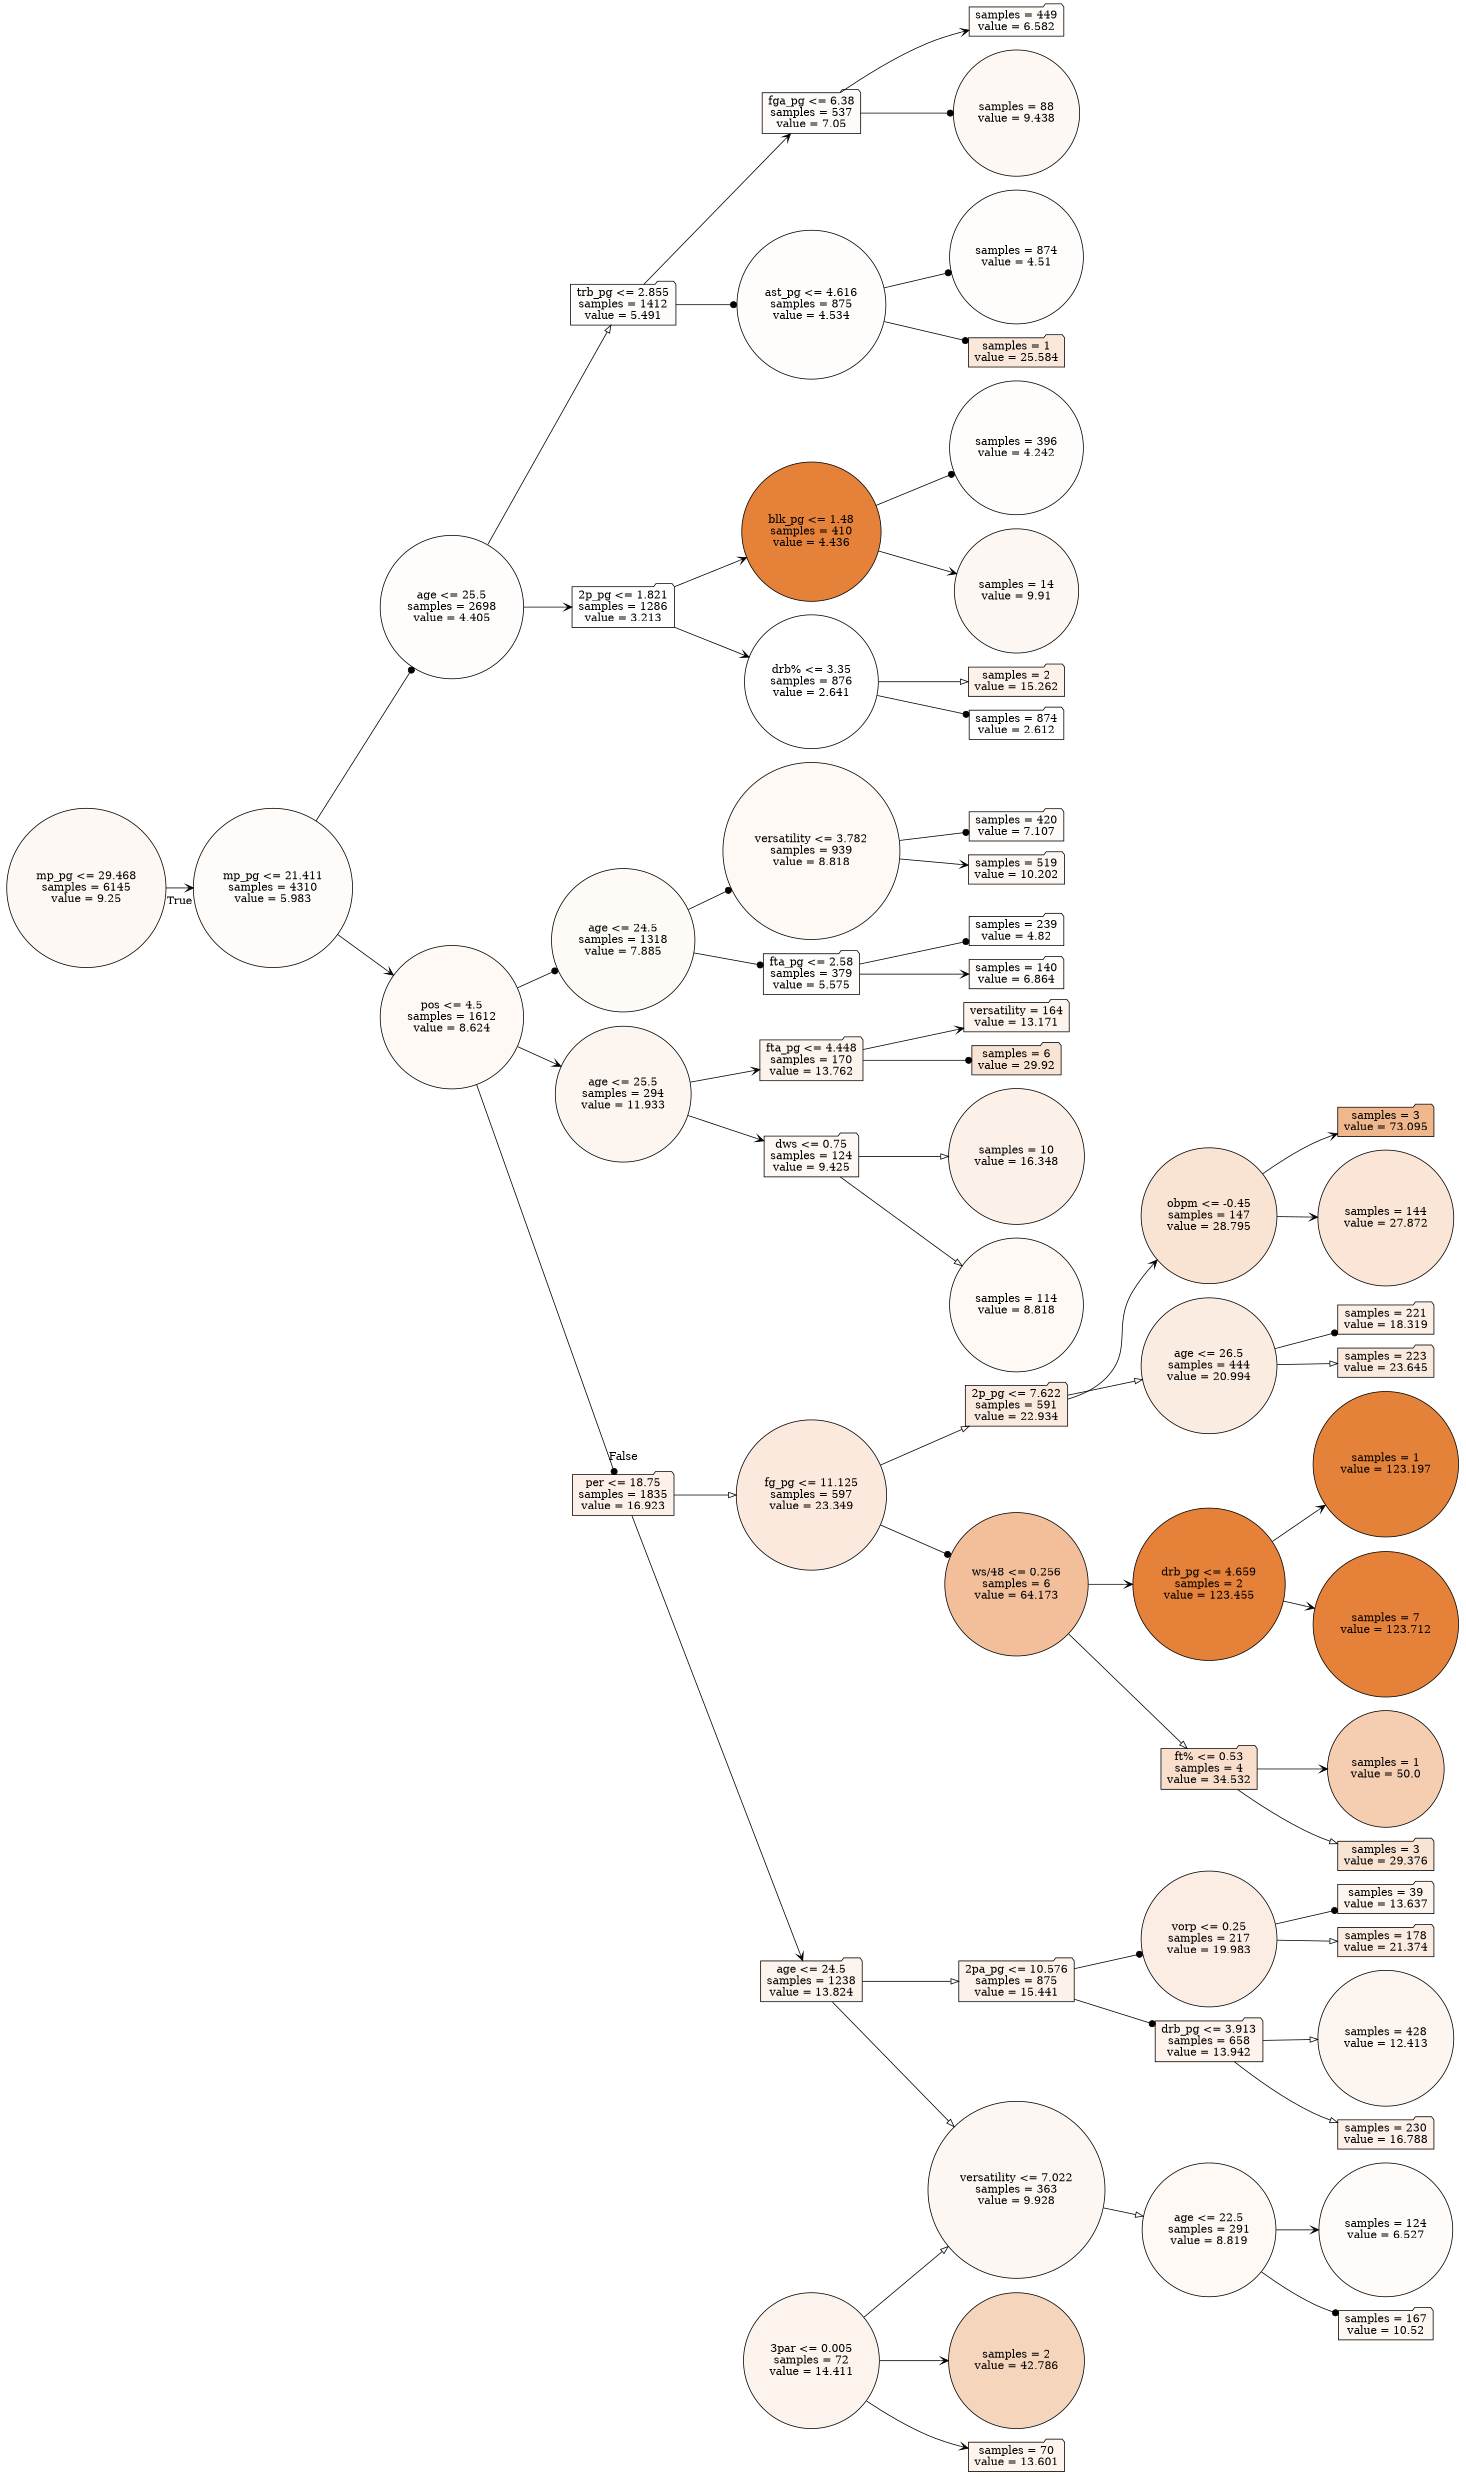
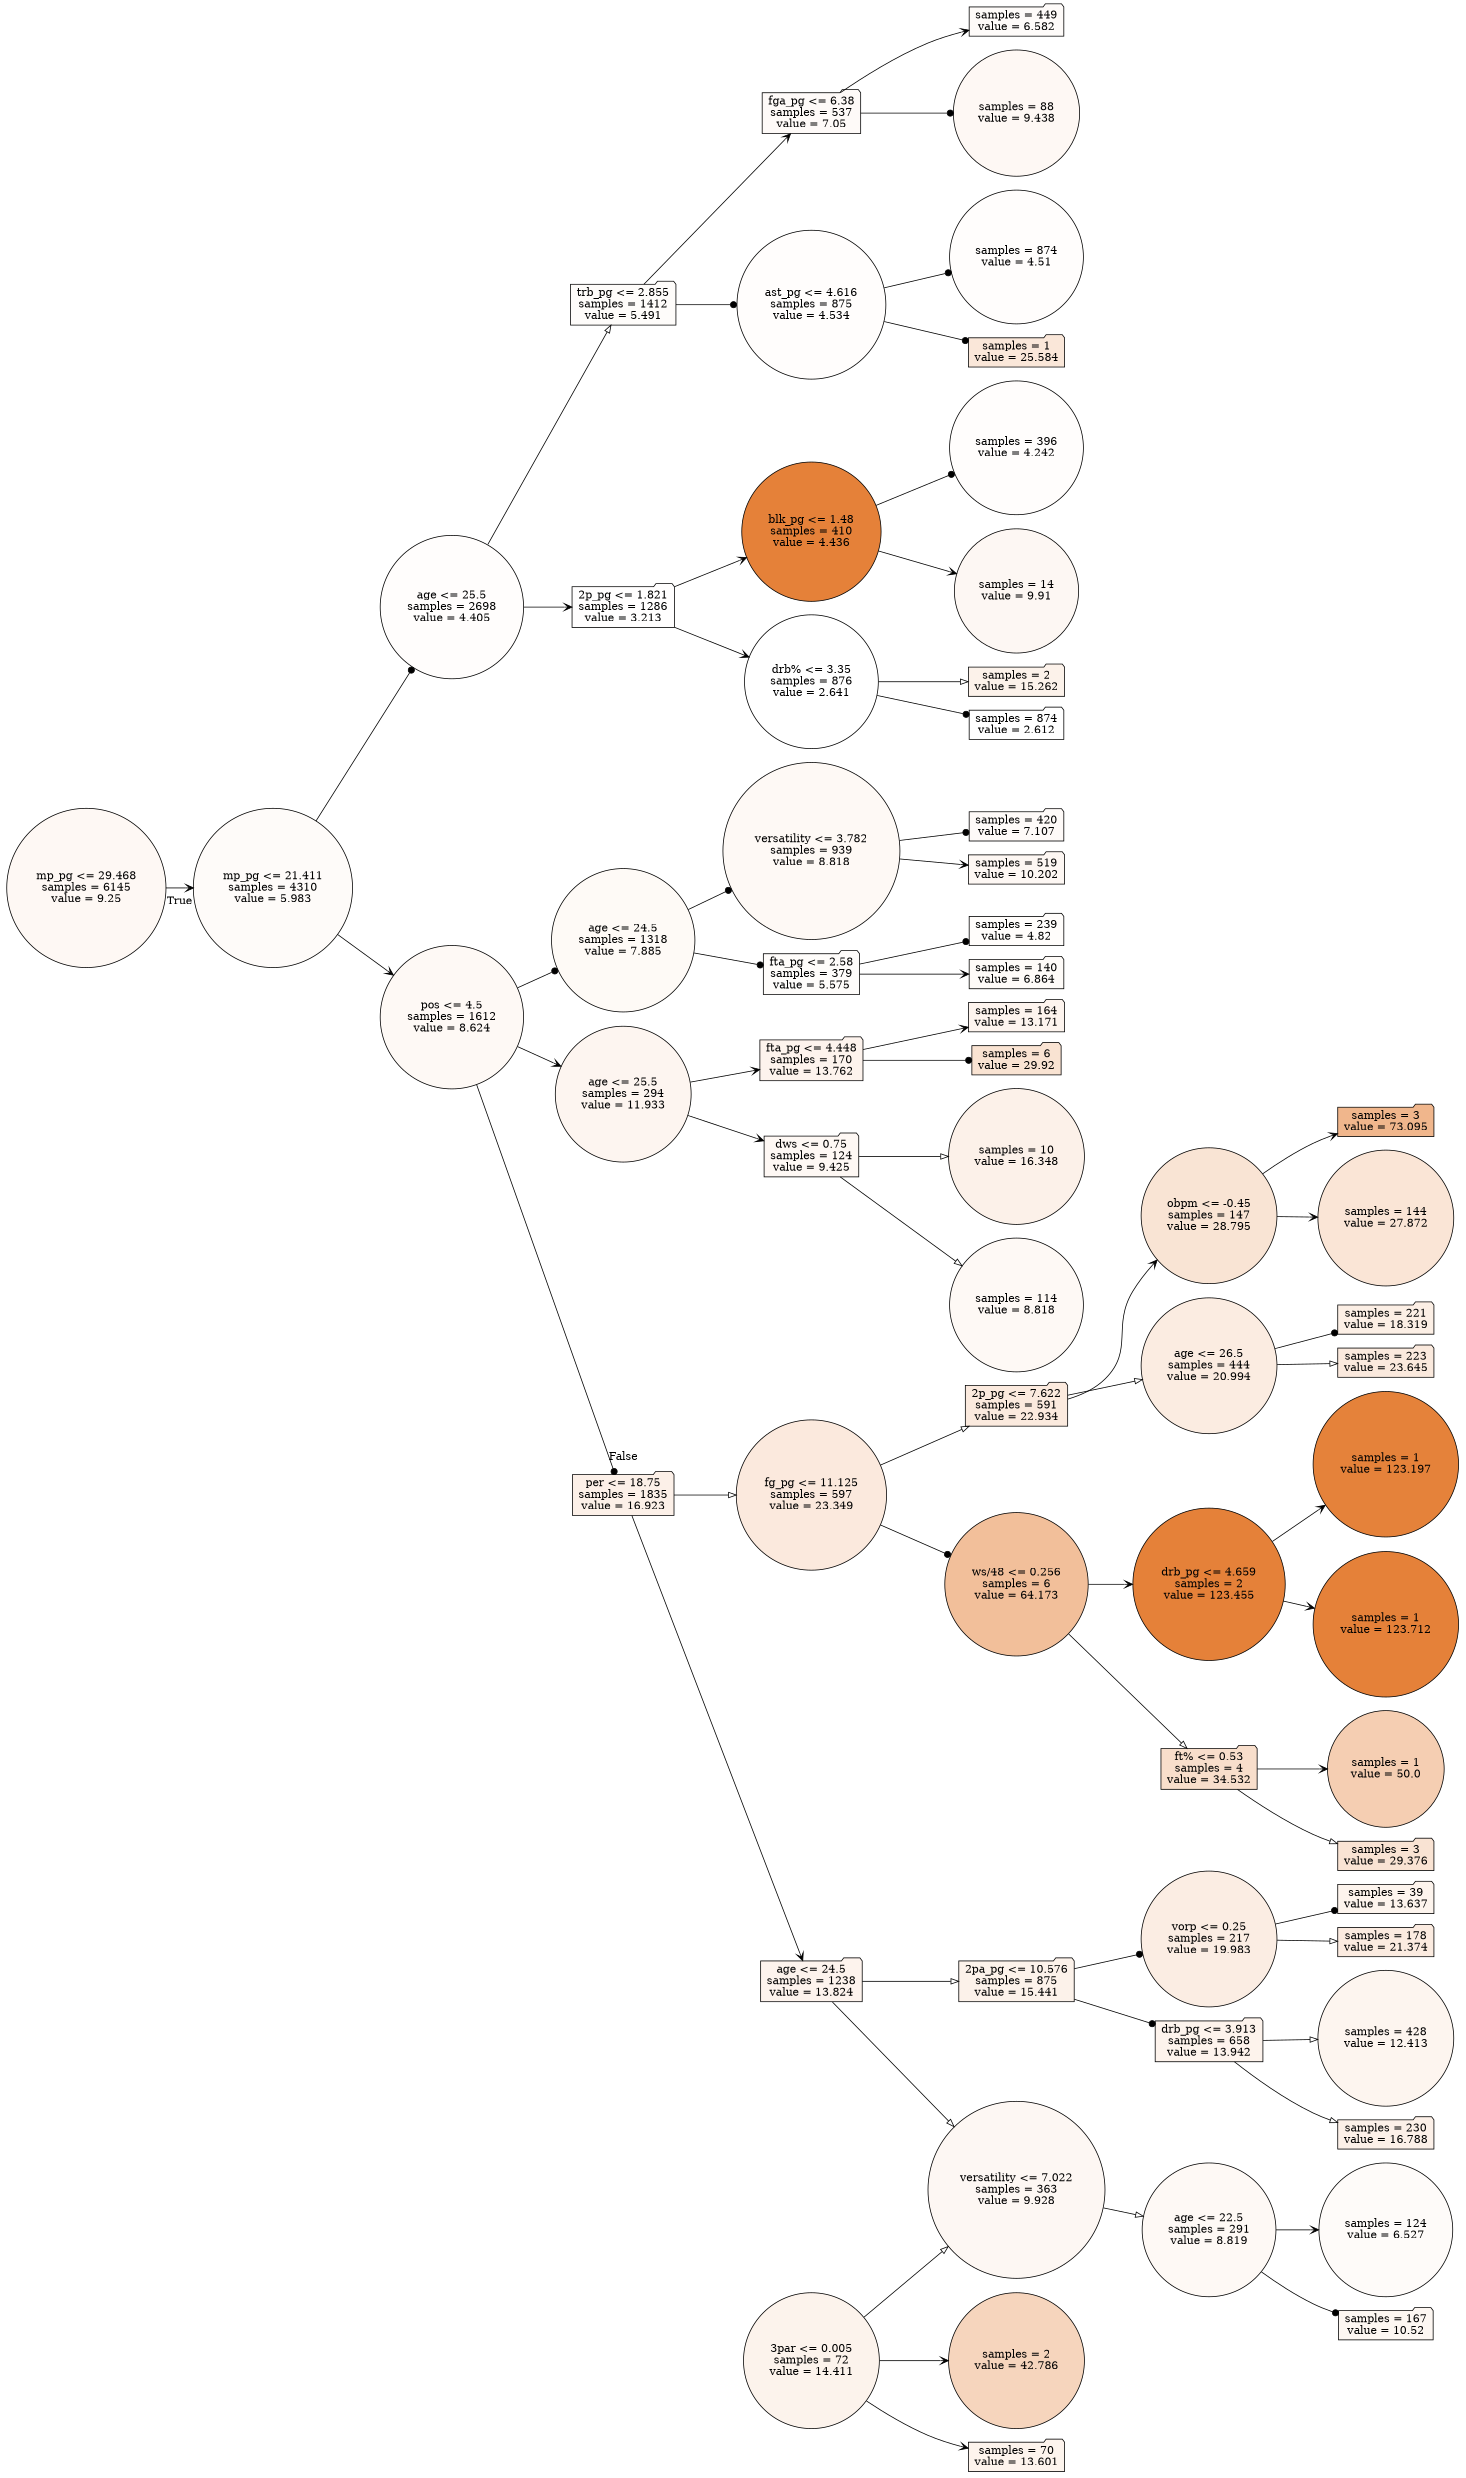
(1017, 1017) -> (1017, 1017)
(1386, 1624) -> (1386, 1624)
